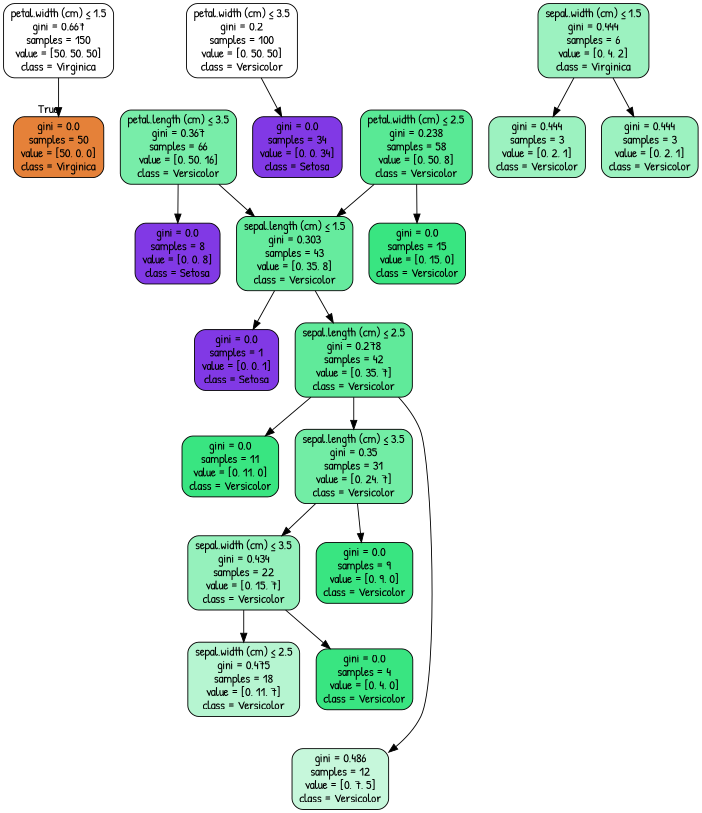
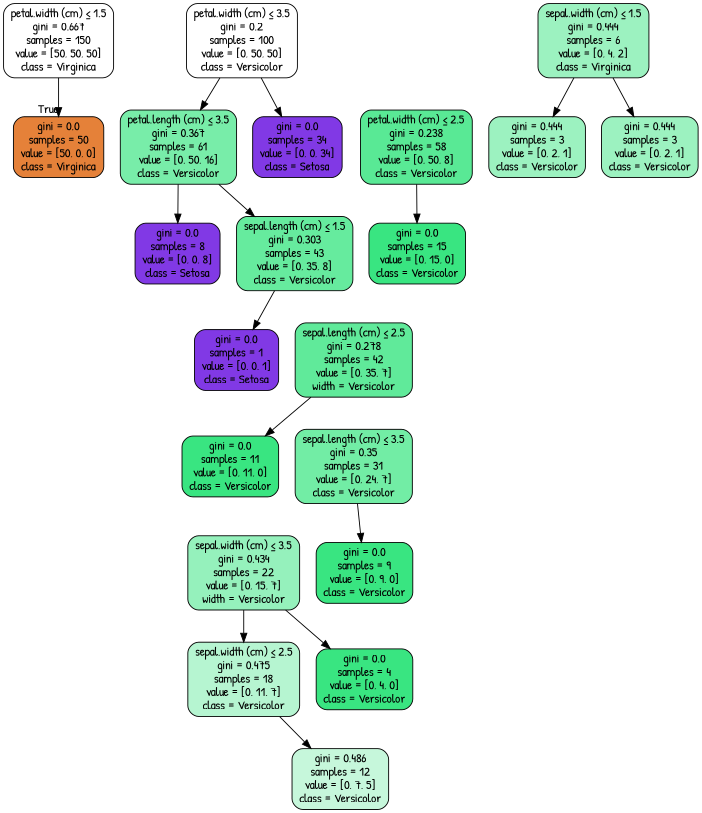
none -> (213, 90)
(178, 147) -> (178, 147)
(359, 197) -> none
(322, 303) -> none
(354, 386) -> (354, 386)
(354, 409) -> none
(302, 517) -> none
(432, 573) -> (292, 729)
(244, 599) -> (244, 599)
